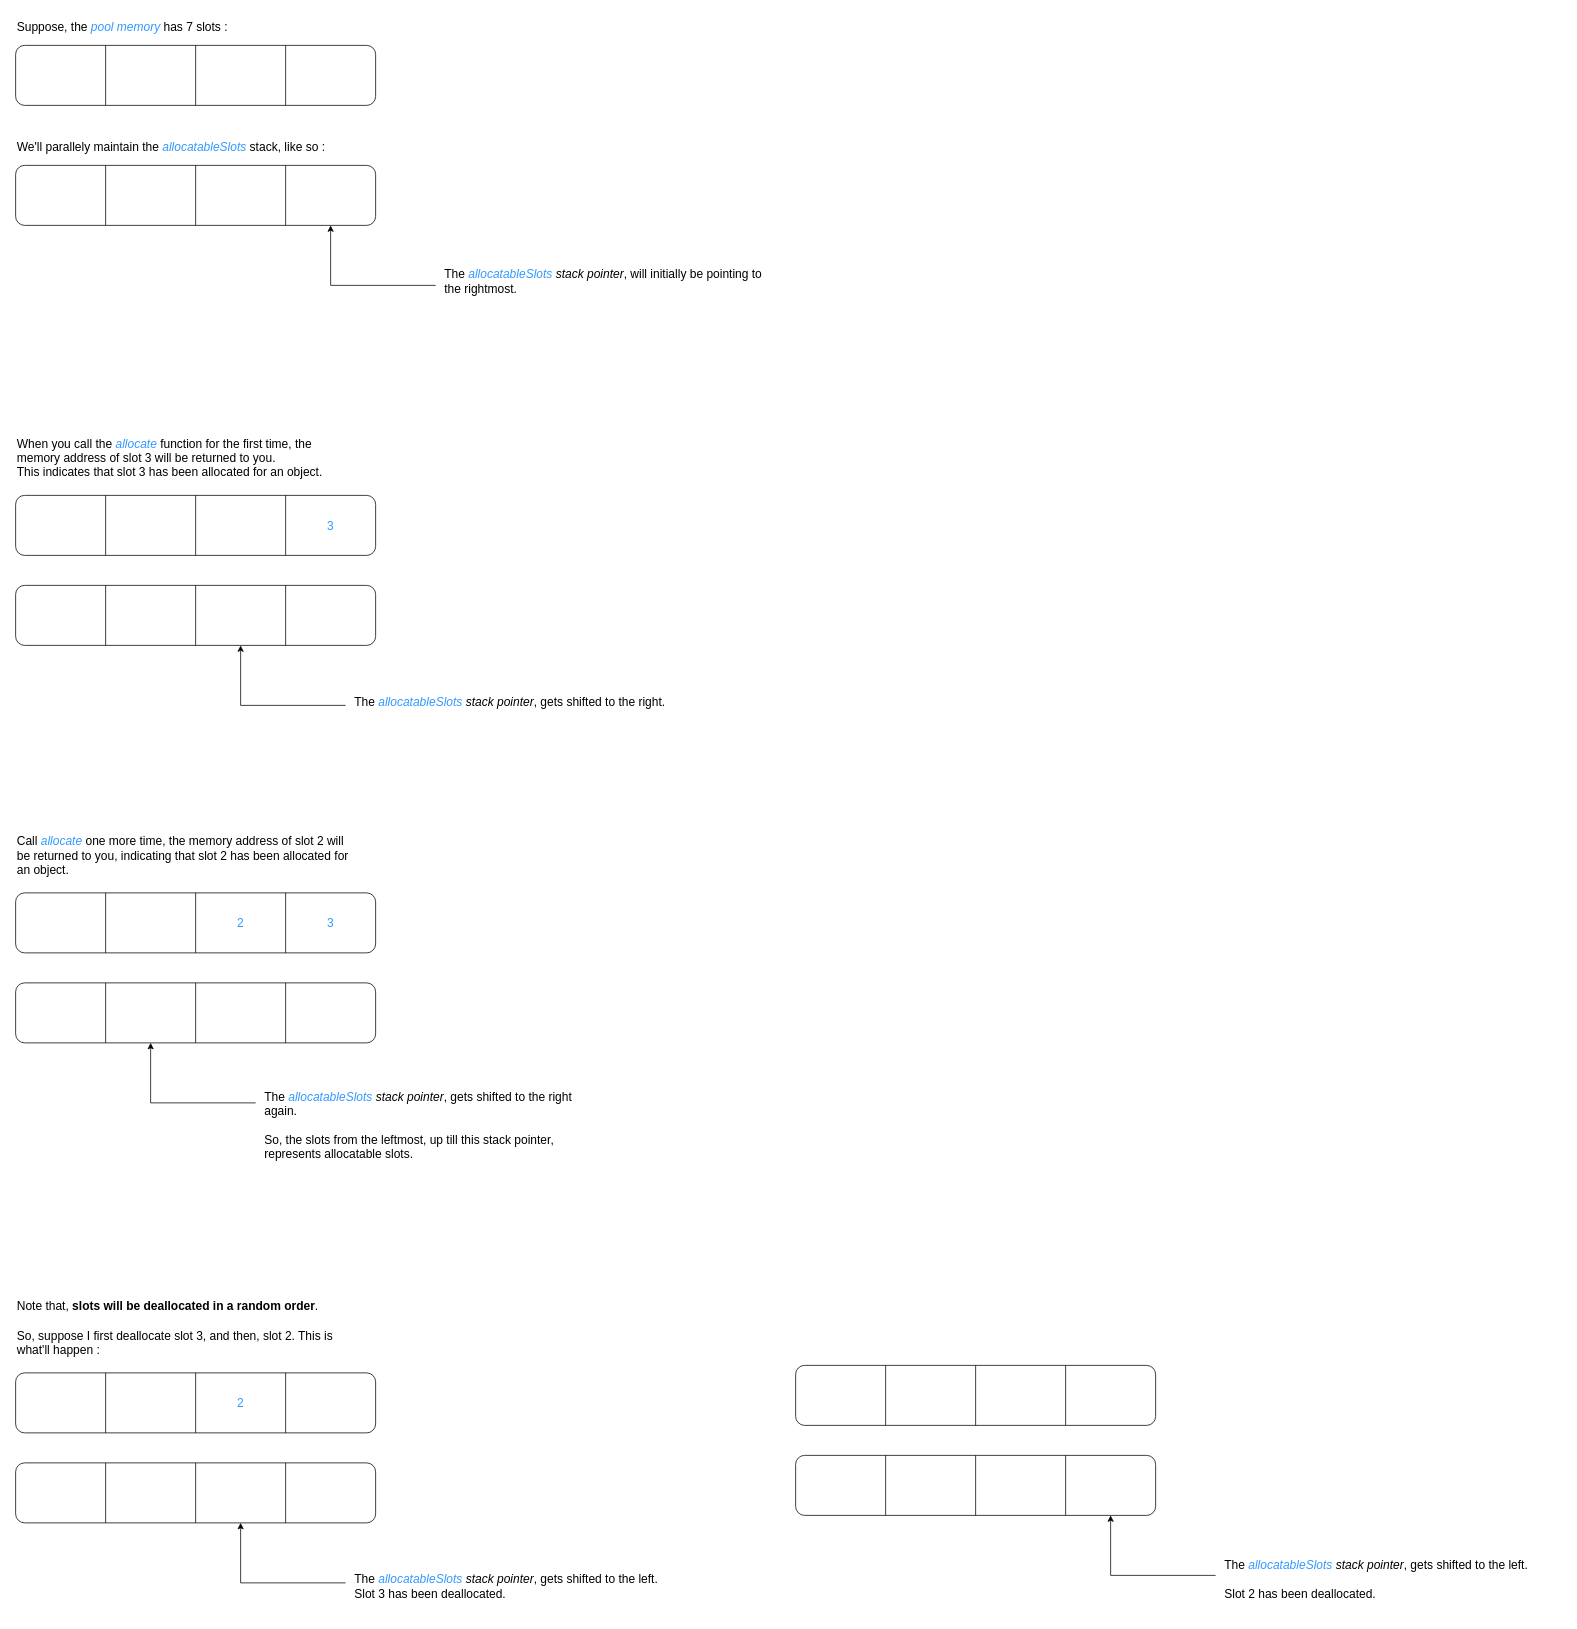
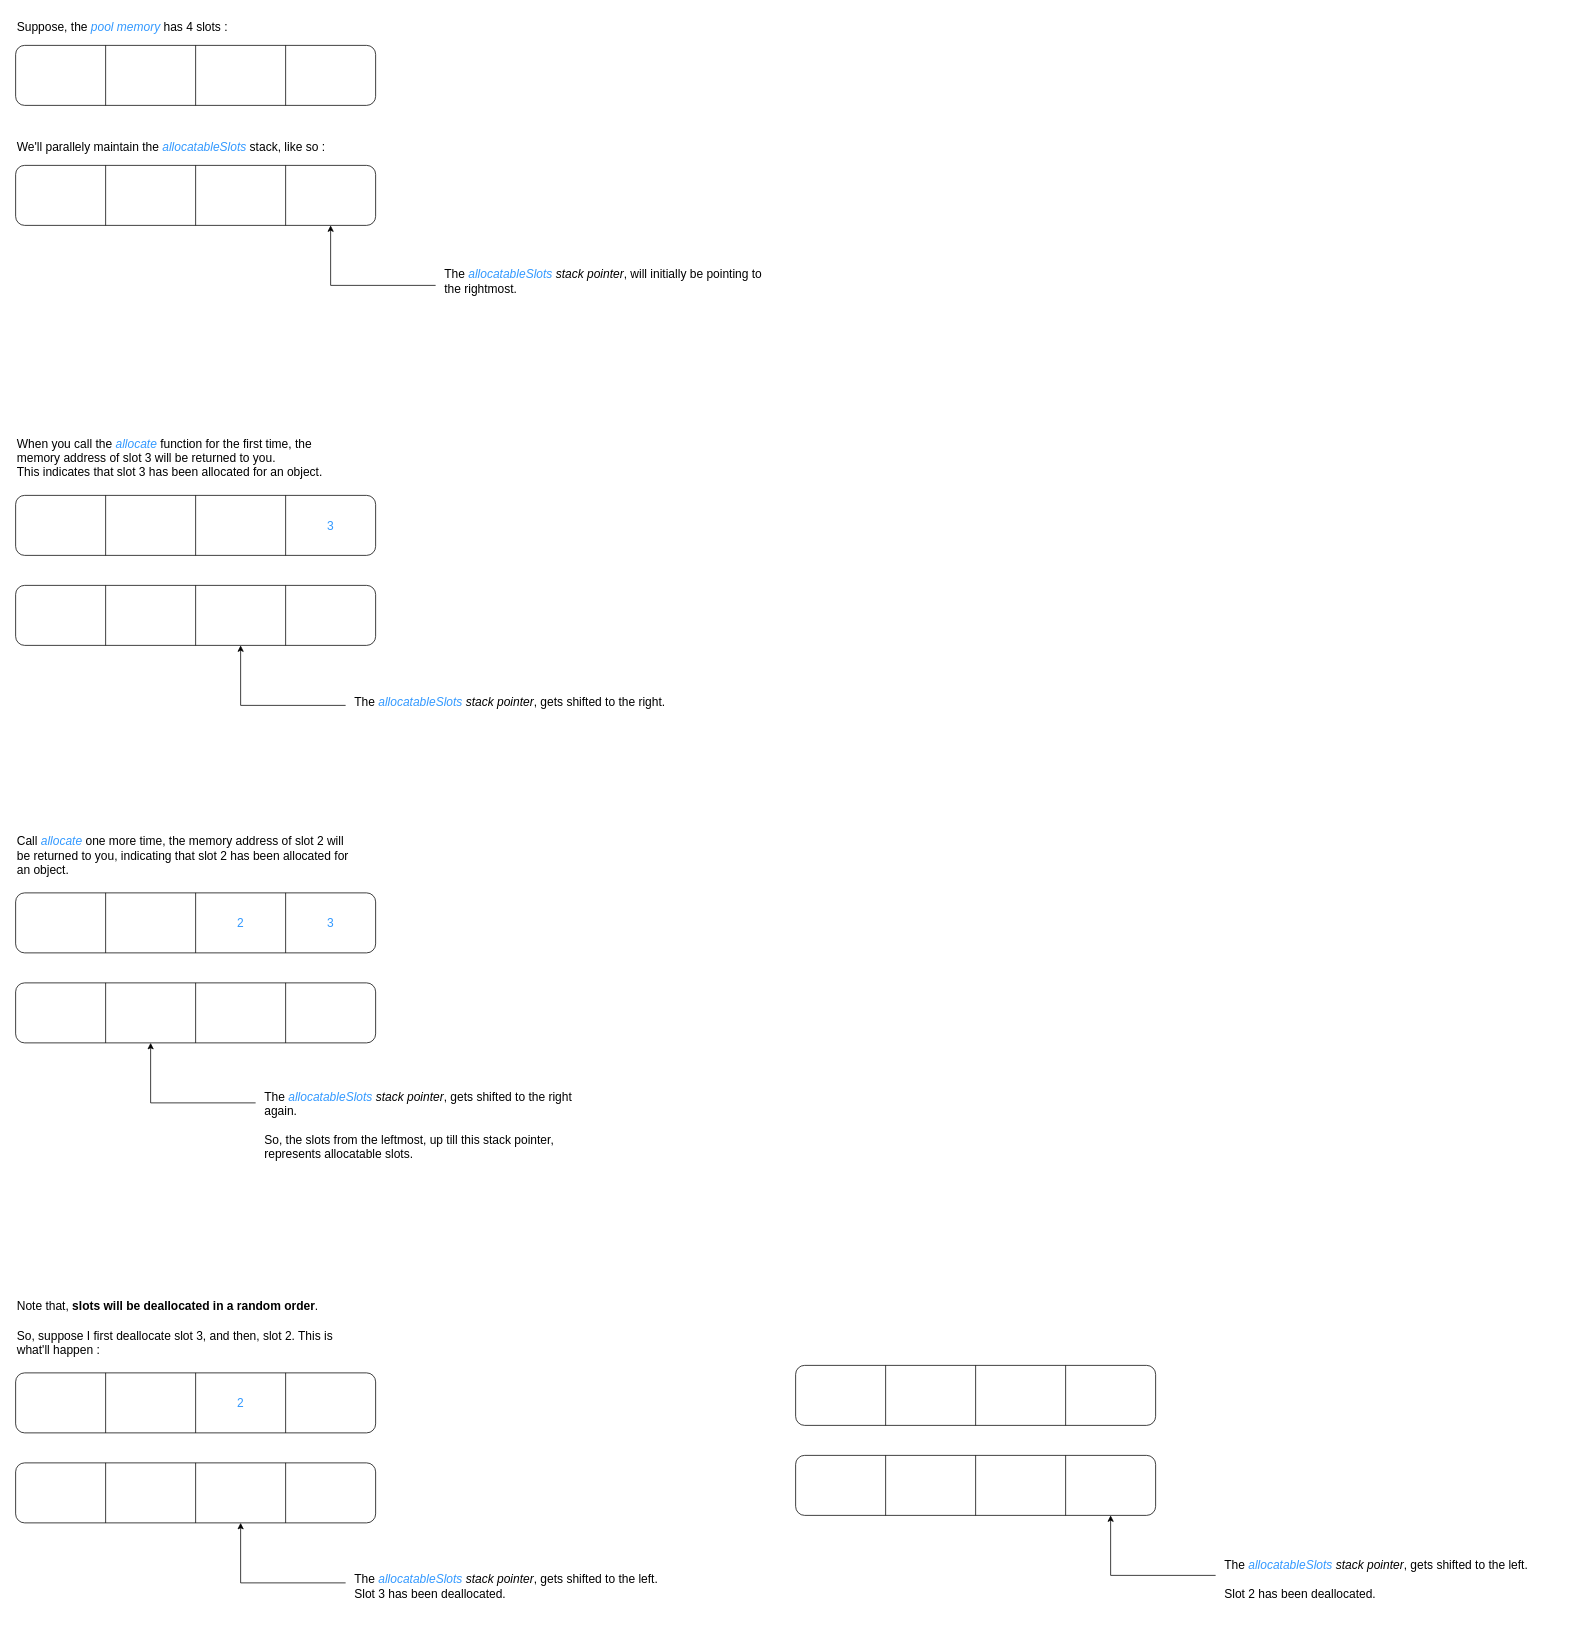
(127, 27) -> (127, 27)
